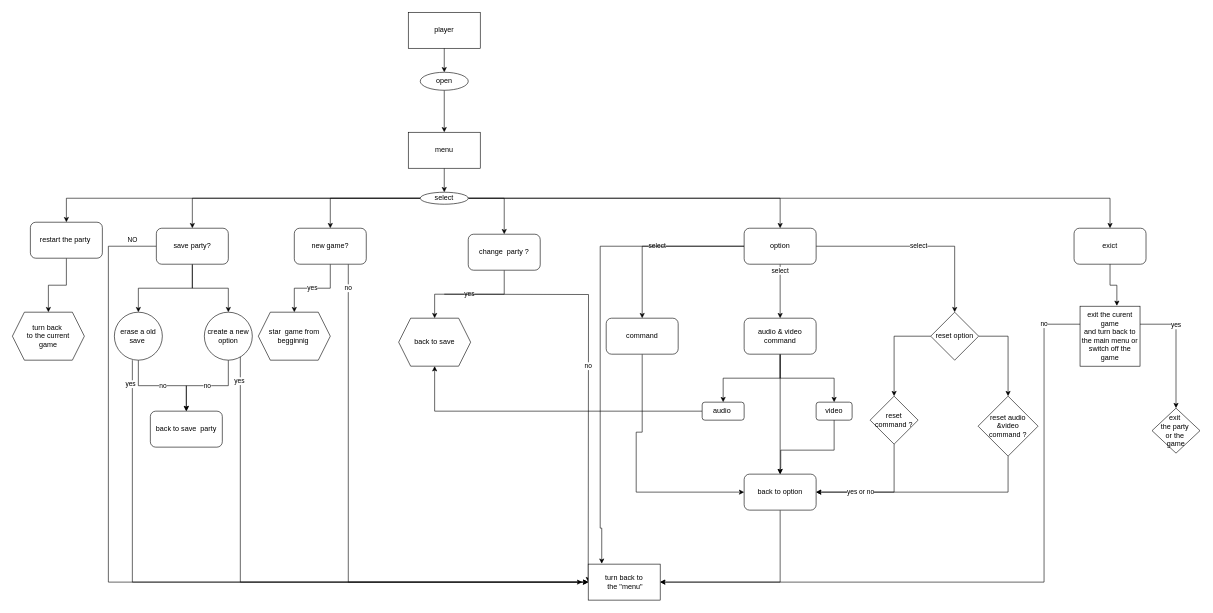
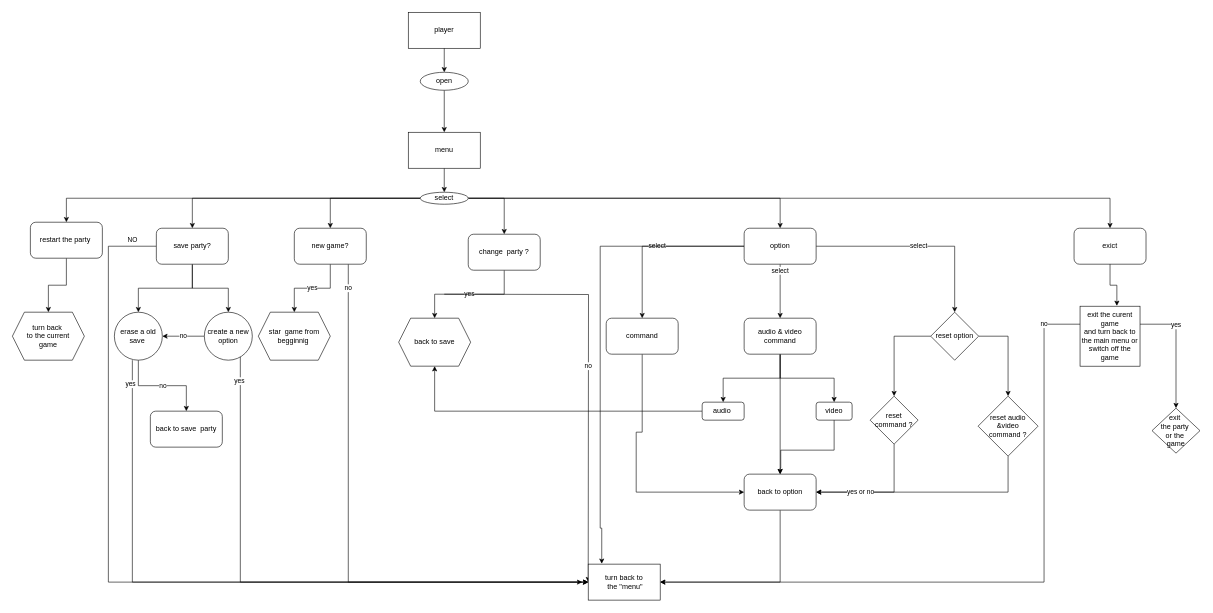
(221, 386) -> (183, 336)
